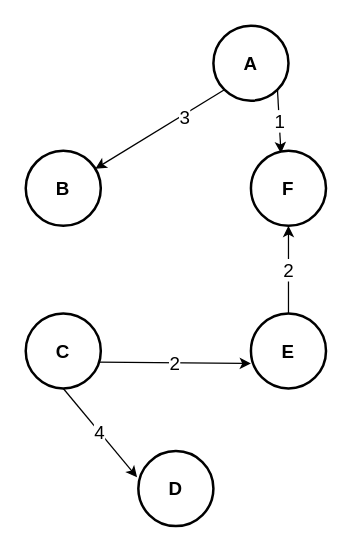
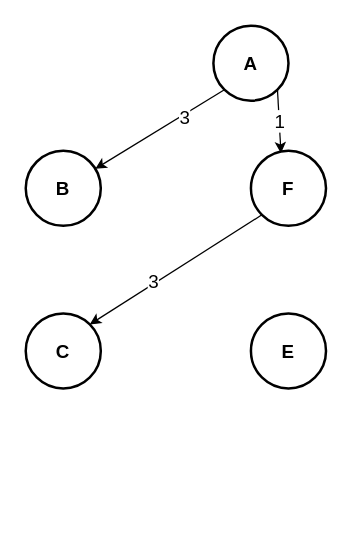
none -> (179, 267)
(288, 274) -> none
(170, 362) -> none
(97, 429) -> none
(176, 488) -> none
